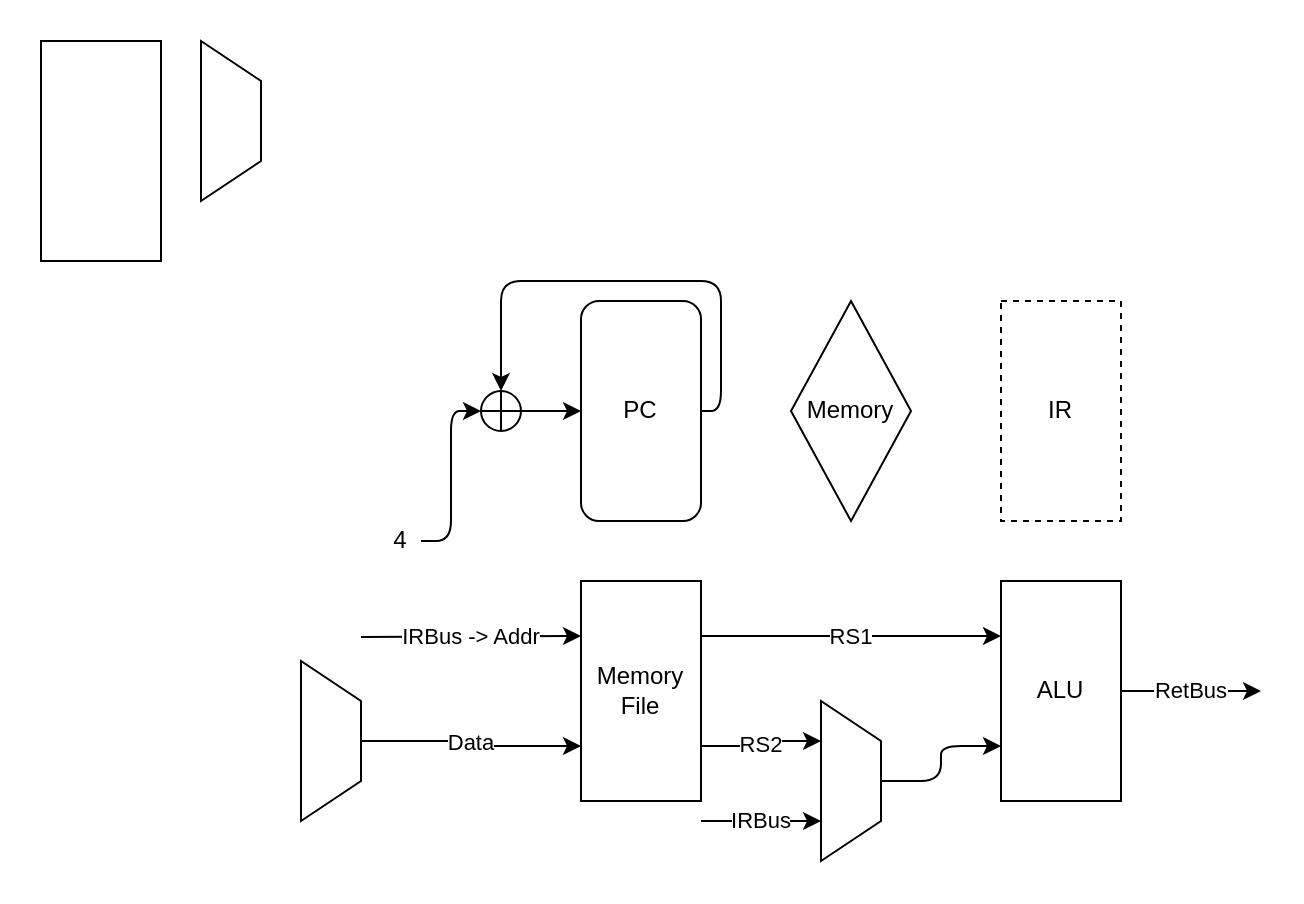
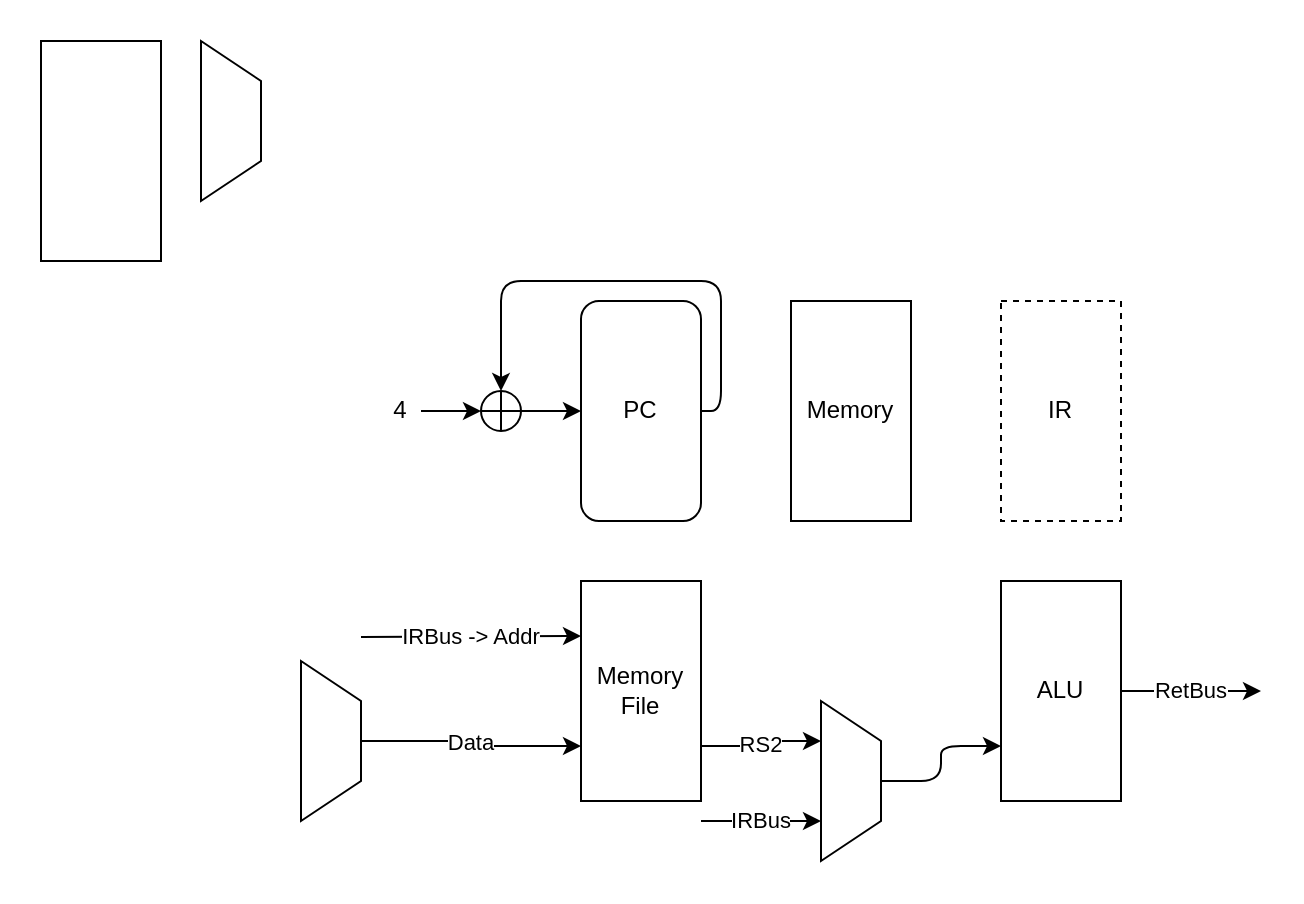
(851, 411) -> (851, 411)
(401, 541) -> (401, 411)
(844, 636) -> none
